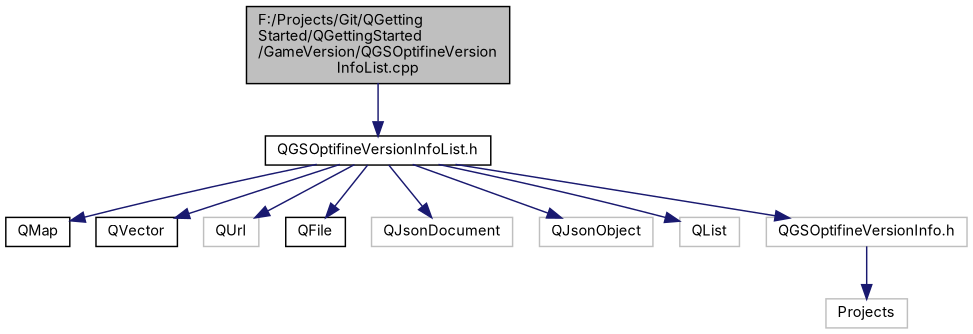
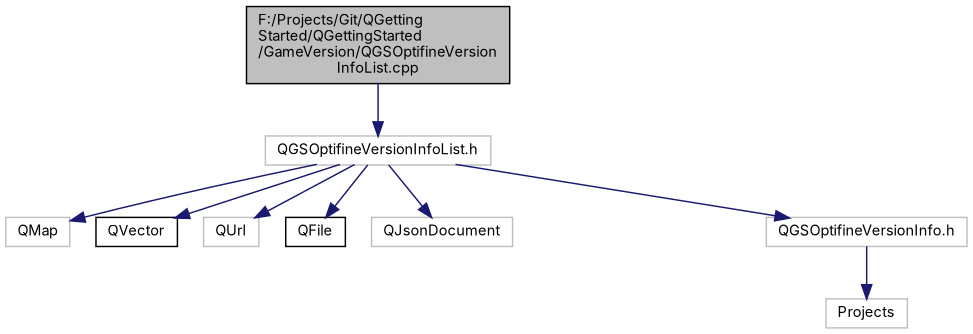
(378, 151) -> (378, 151)
(38, 232) -> (38, 232)
(596, 232) -> none
(710, 232) -> none
